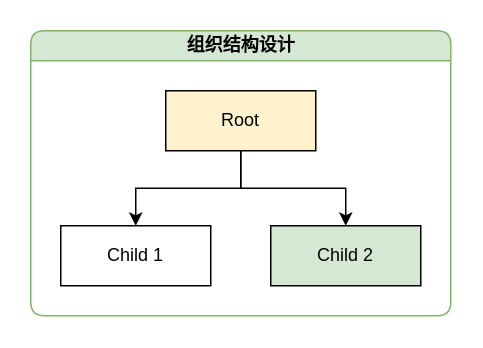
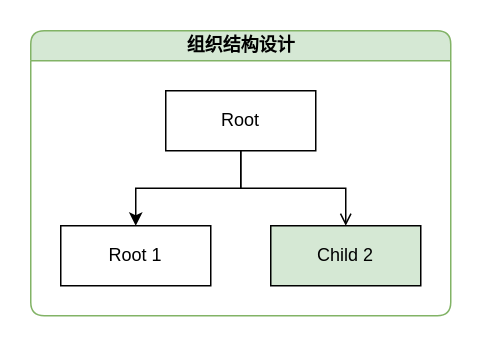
(241, 121) -> (241, 121)
(346, 214) -> (346, 216)
(136, 256) -> (136, 256)
